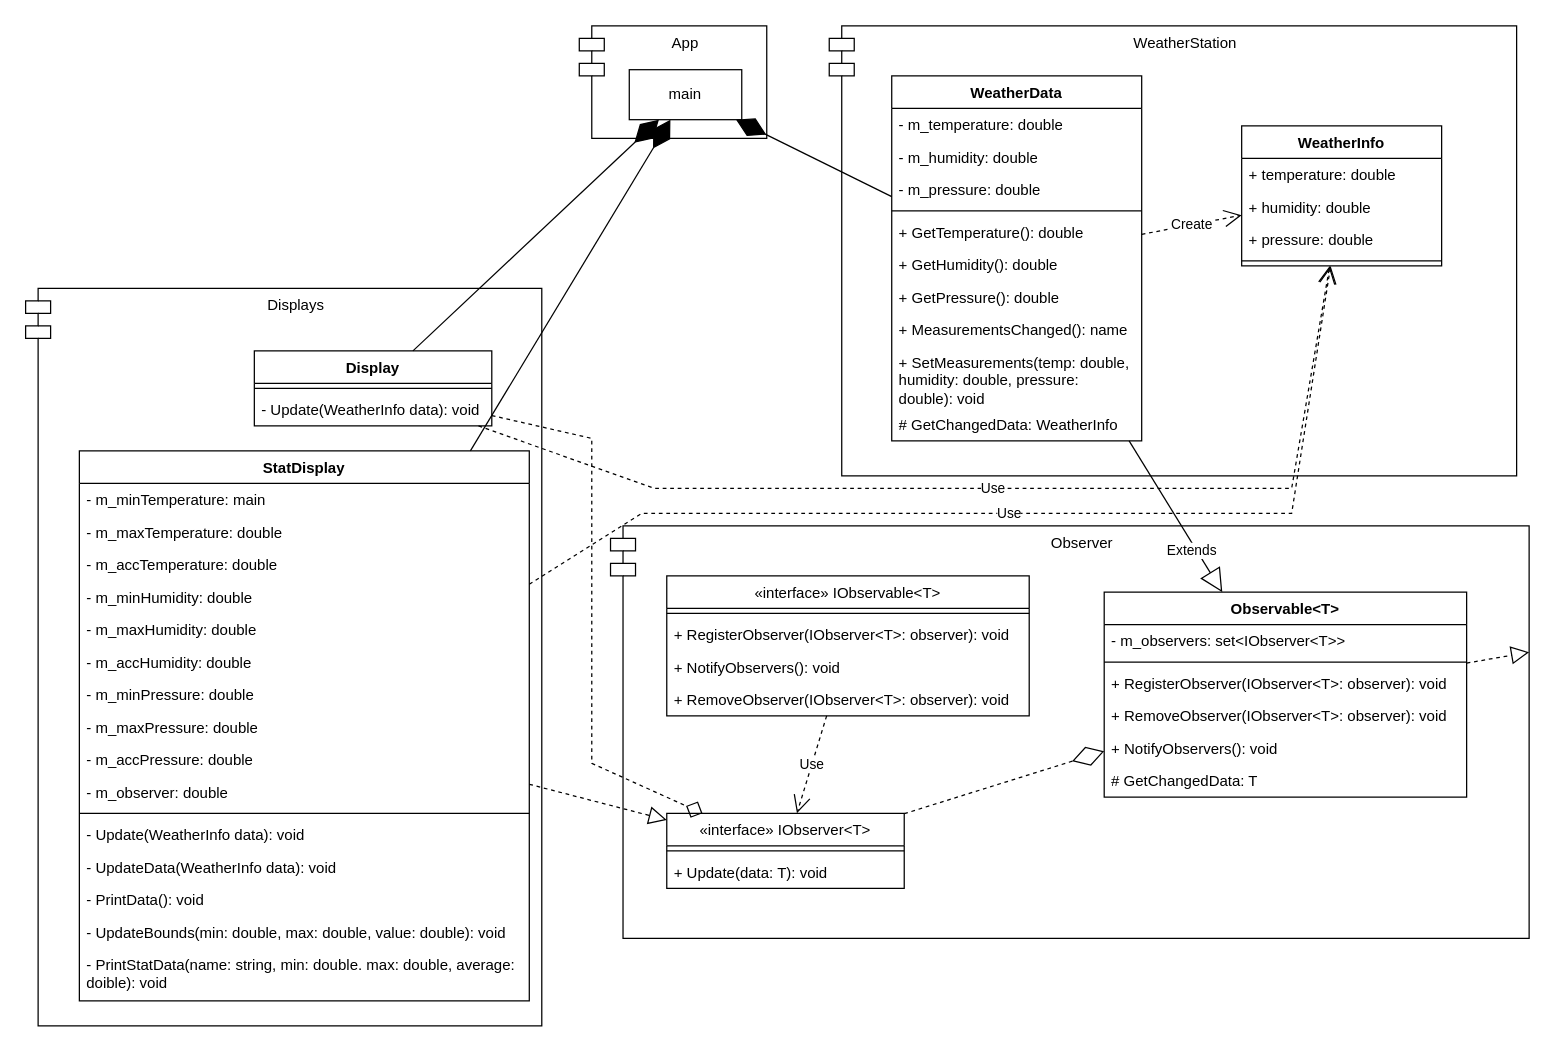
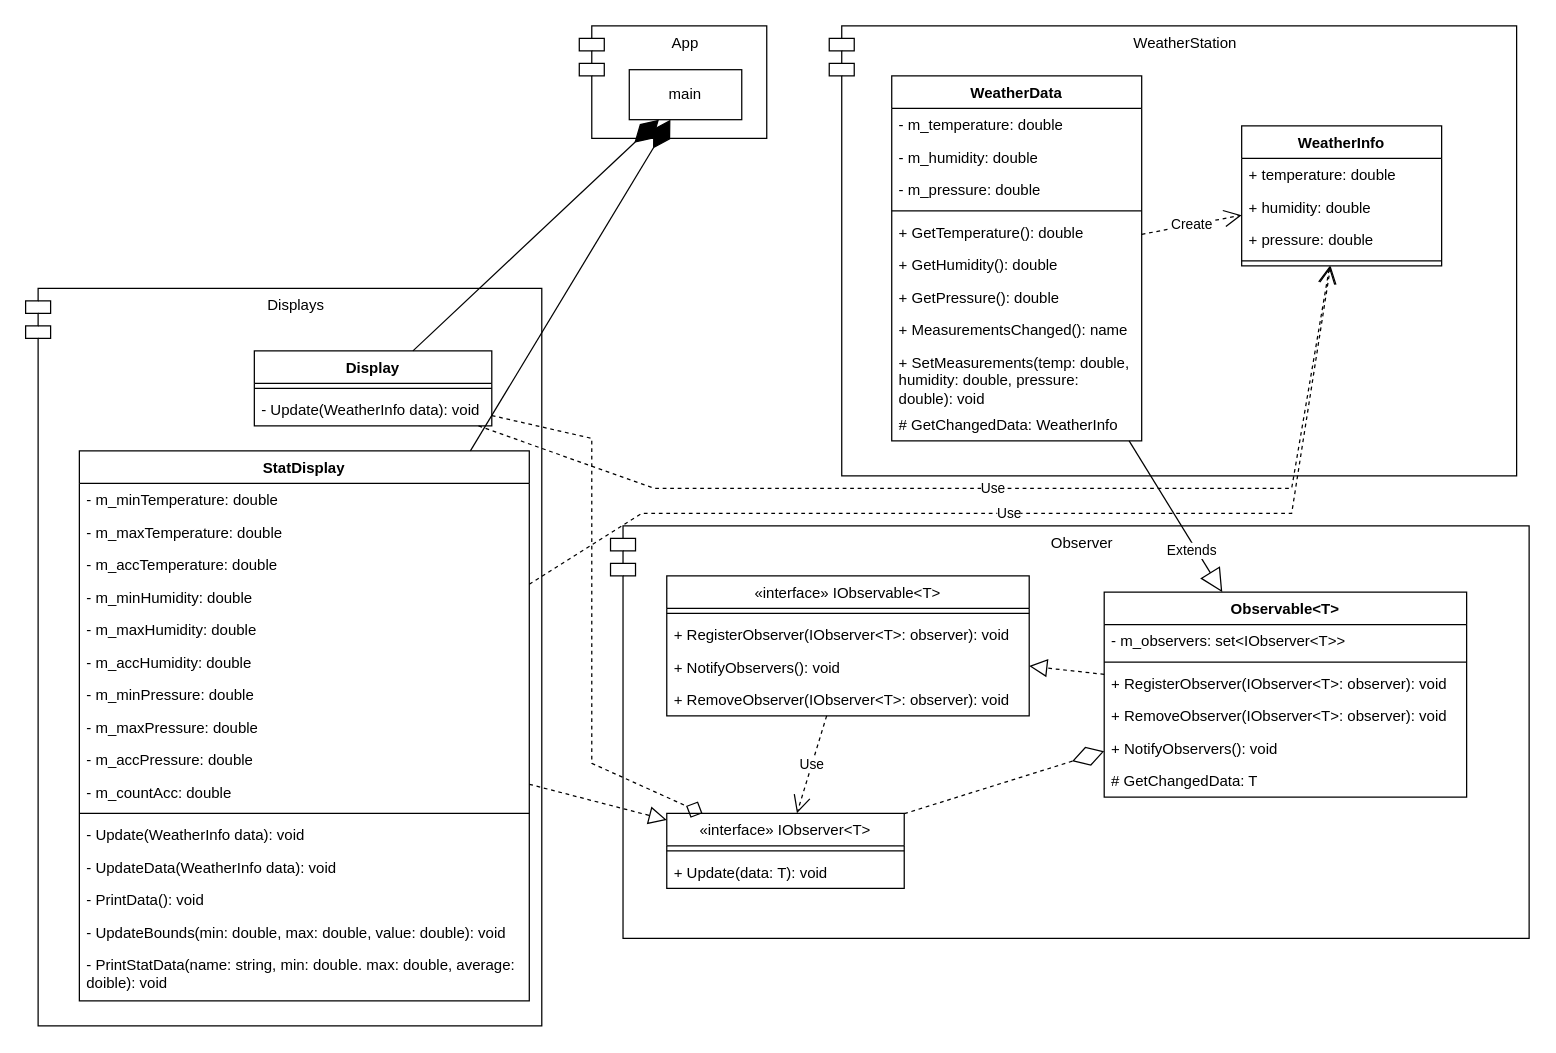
(827, 164) -> none
(178, 501) -> (186, 501)
(1490, 659) -> (1075, 671)
(163, 793) -> (163, 793)
